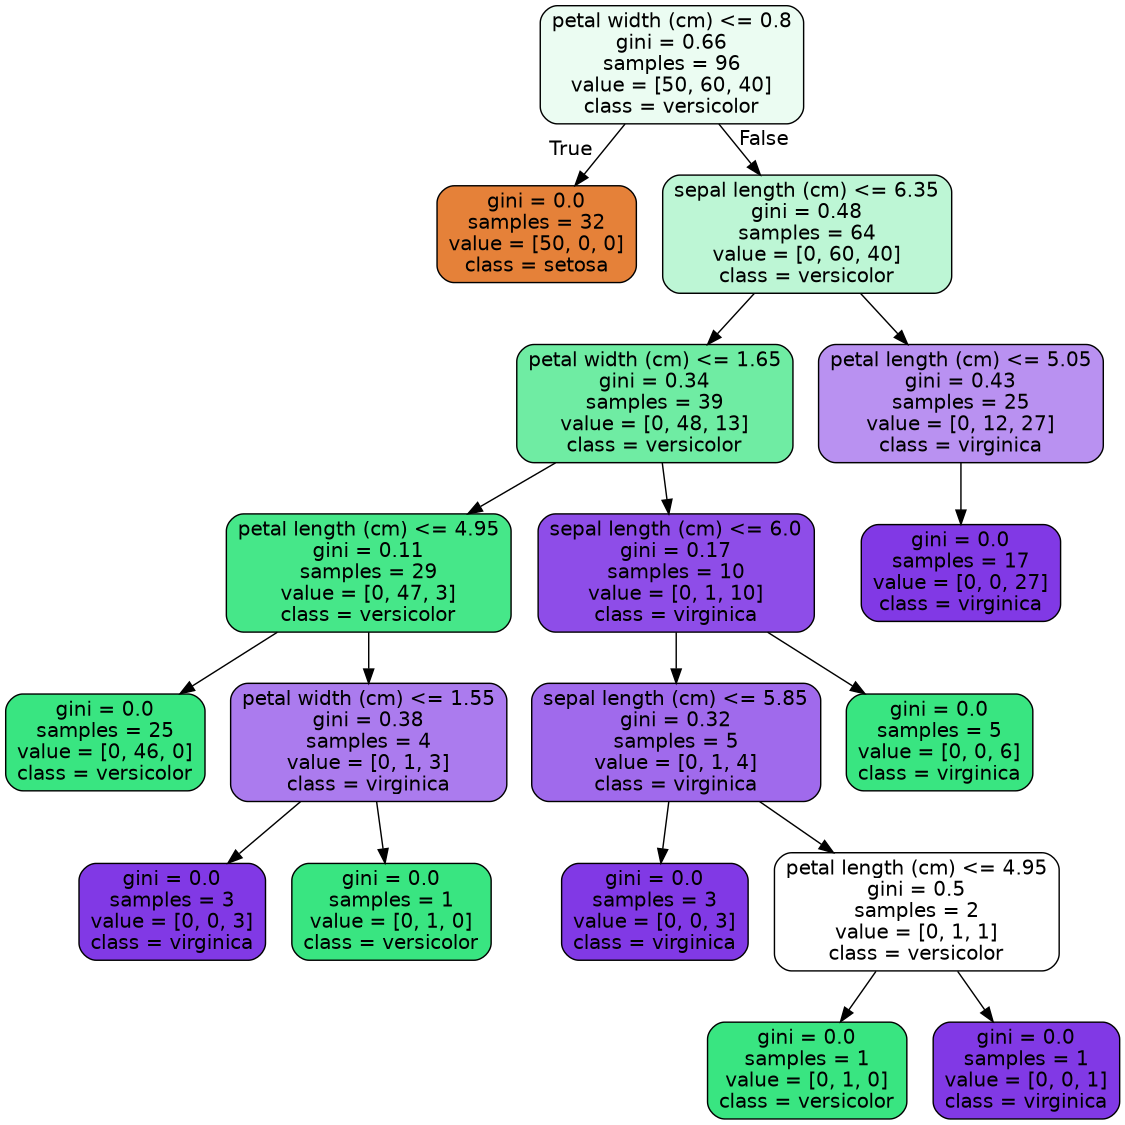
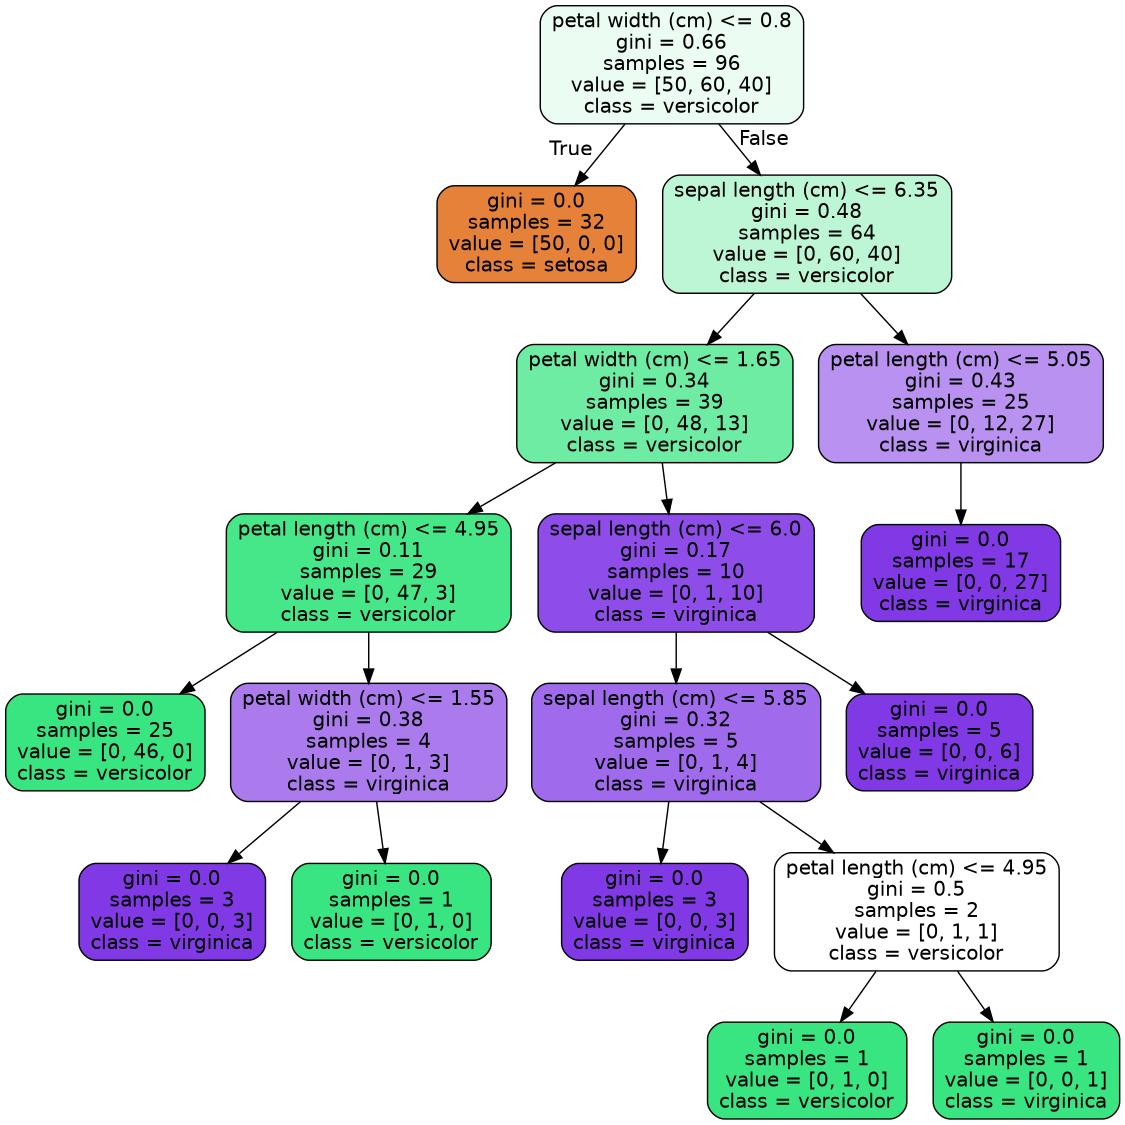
(940, 742) -> (940, 742)
(1026, 1071) -> (1026, 1071)
